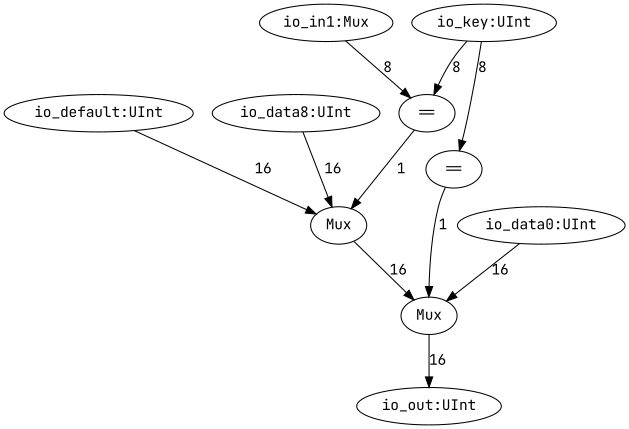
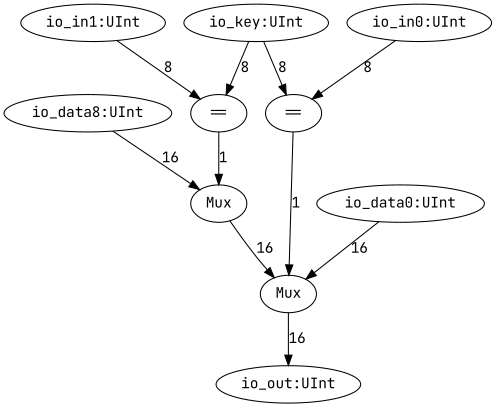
(326, 23) -> (93, 23)
none -> (419, 23)
(99, 113) -> none
